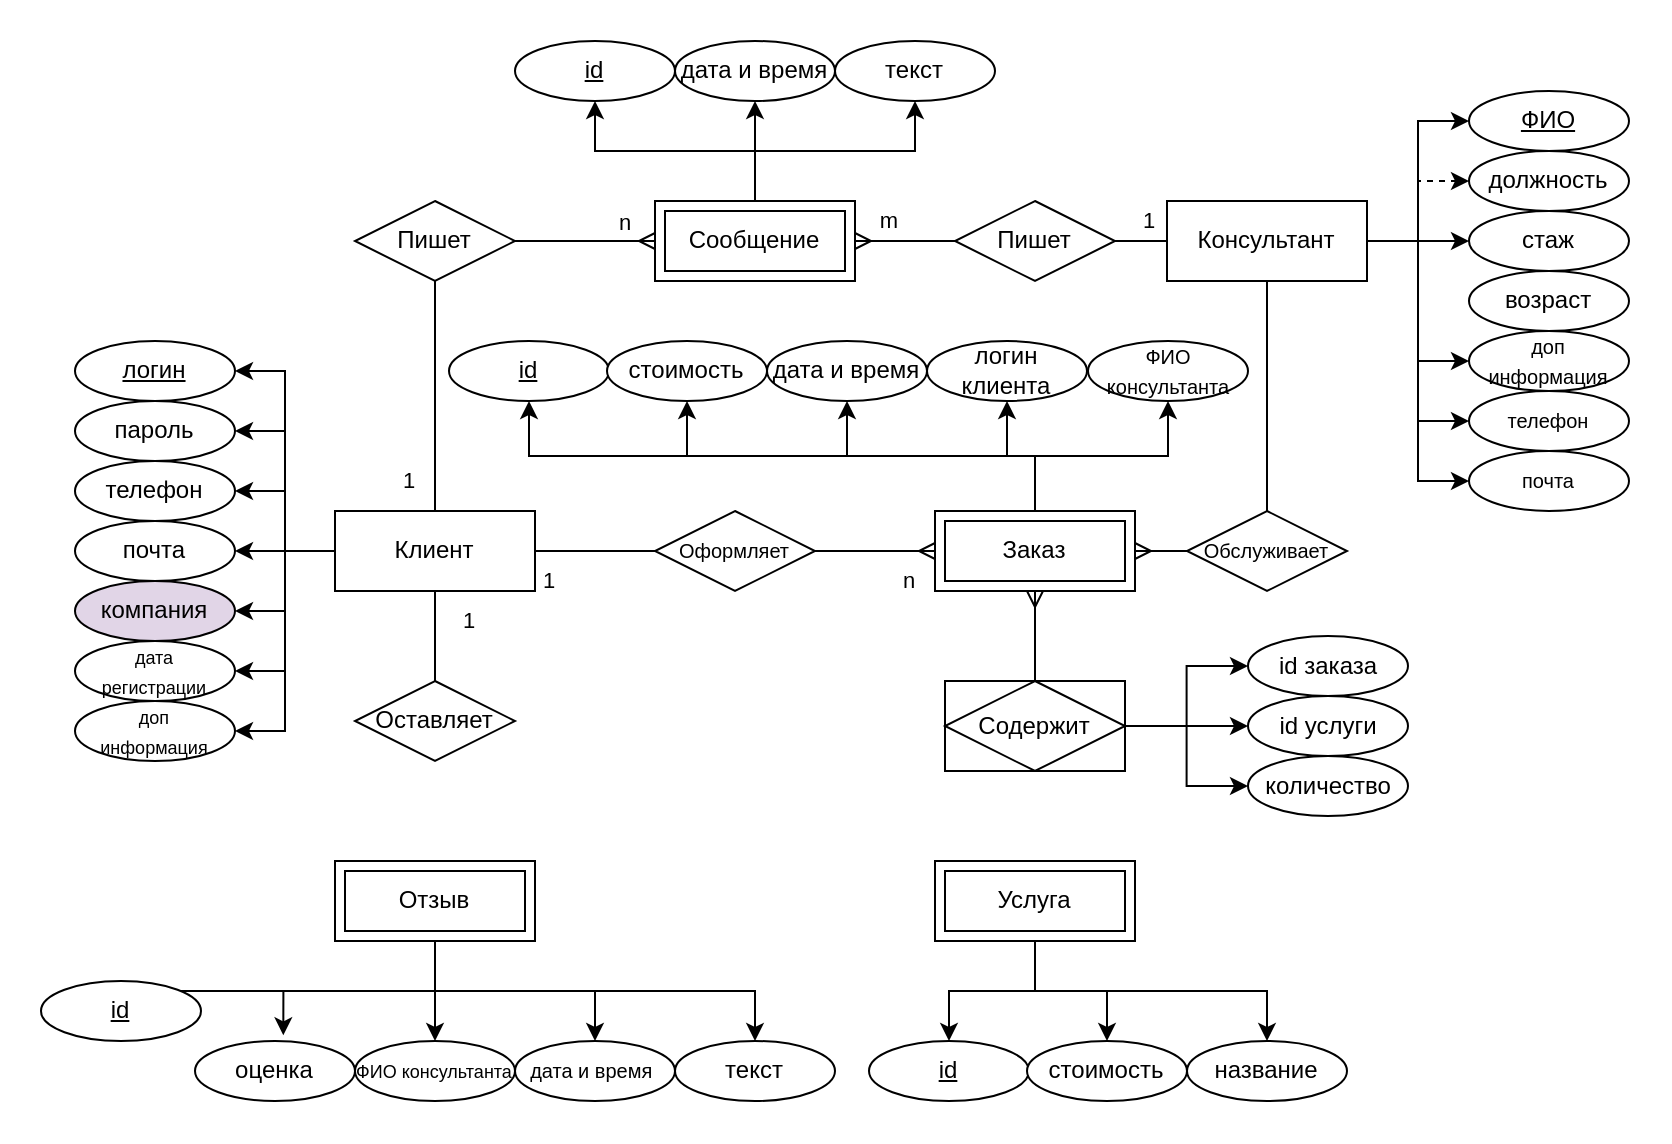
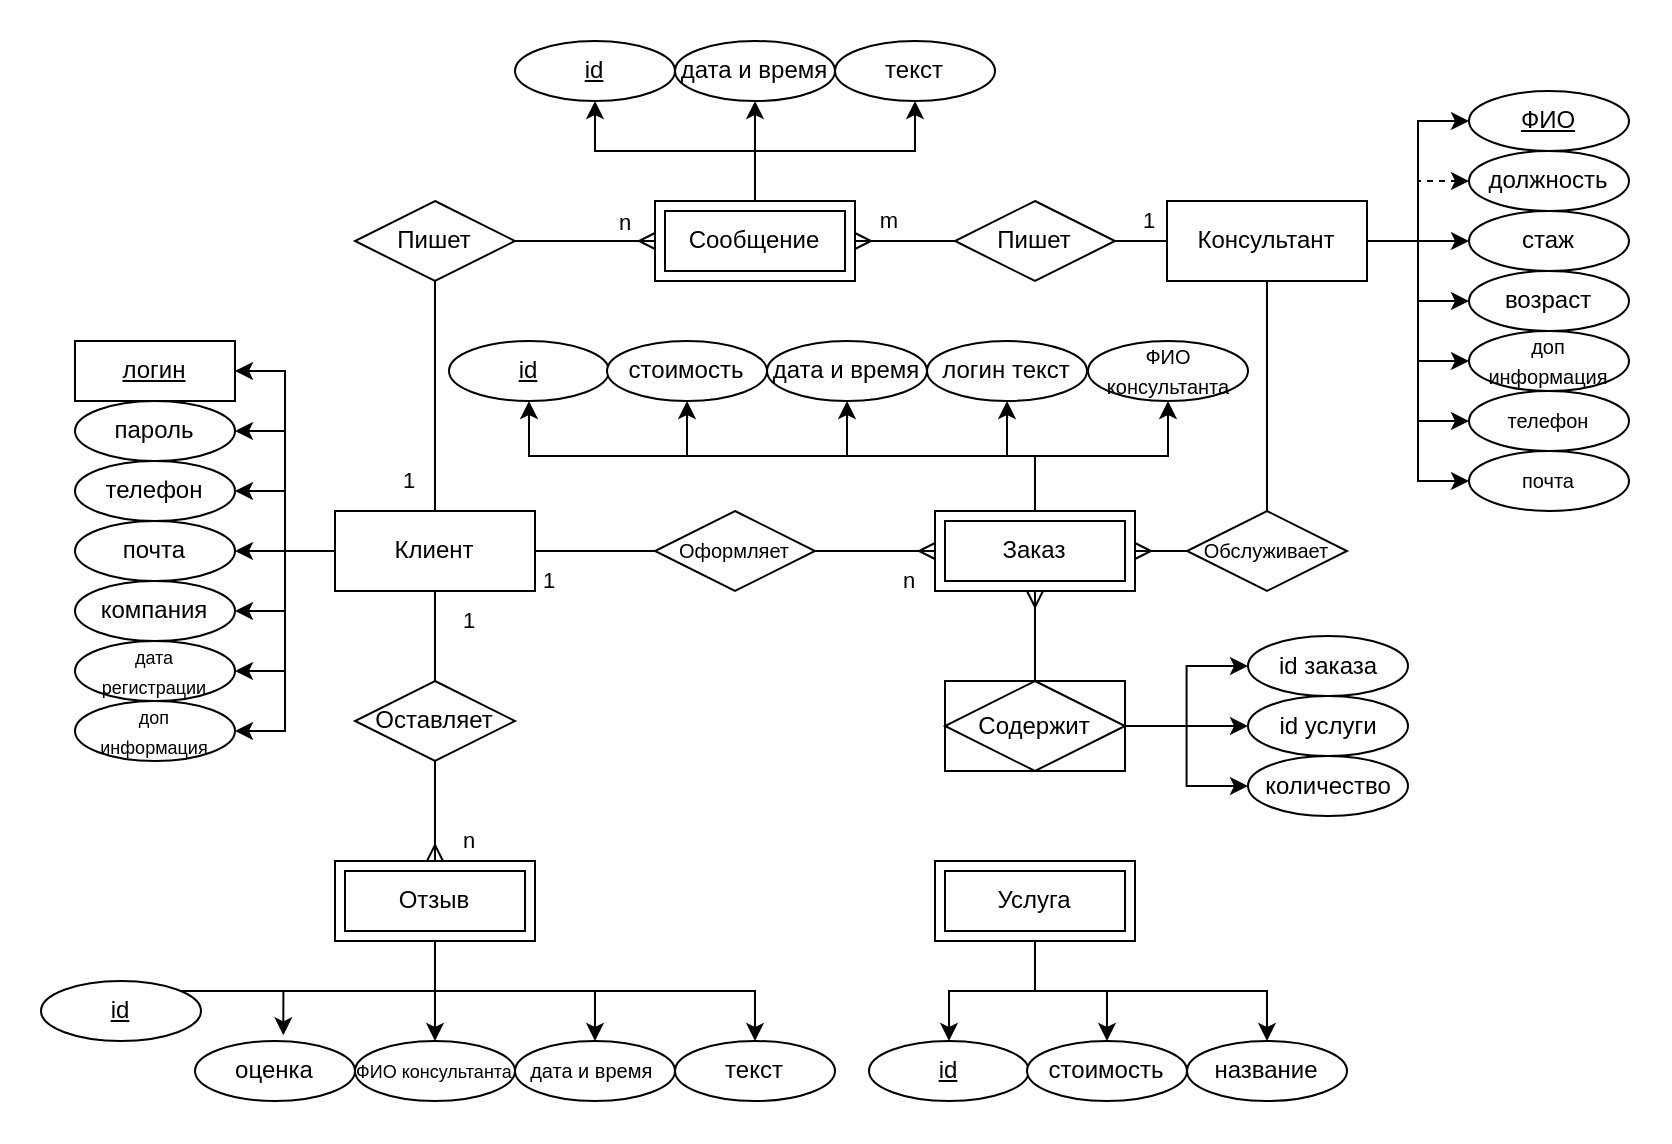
none -> (1439, 301)
(155, 371) -> (155, 371)
(1007, 371) -> (1007, 371)
(155, 611) -> (155, 611)
none -> (435, 811)
